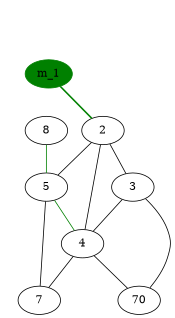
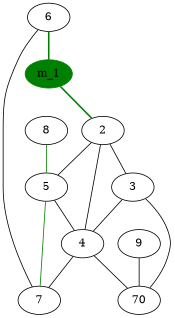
none -> (49, 17)
(64, 215) -> (64, 215)
(43, 244) -> (43, 244)
none -> (139, 244)
